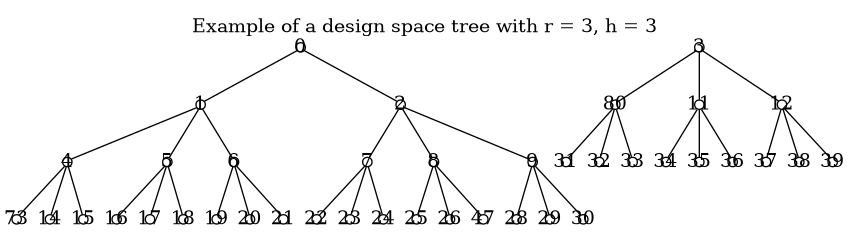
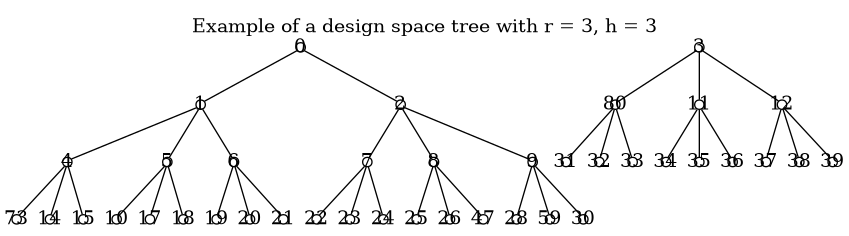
(117, 219) -> (117, 219)
(550, 219) -> (550, 219)
